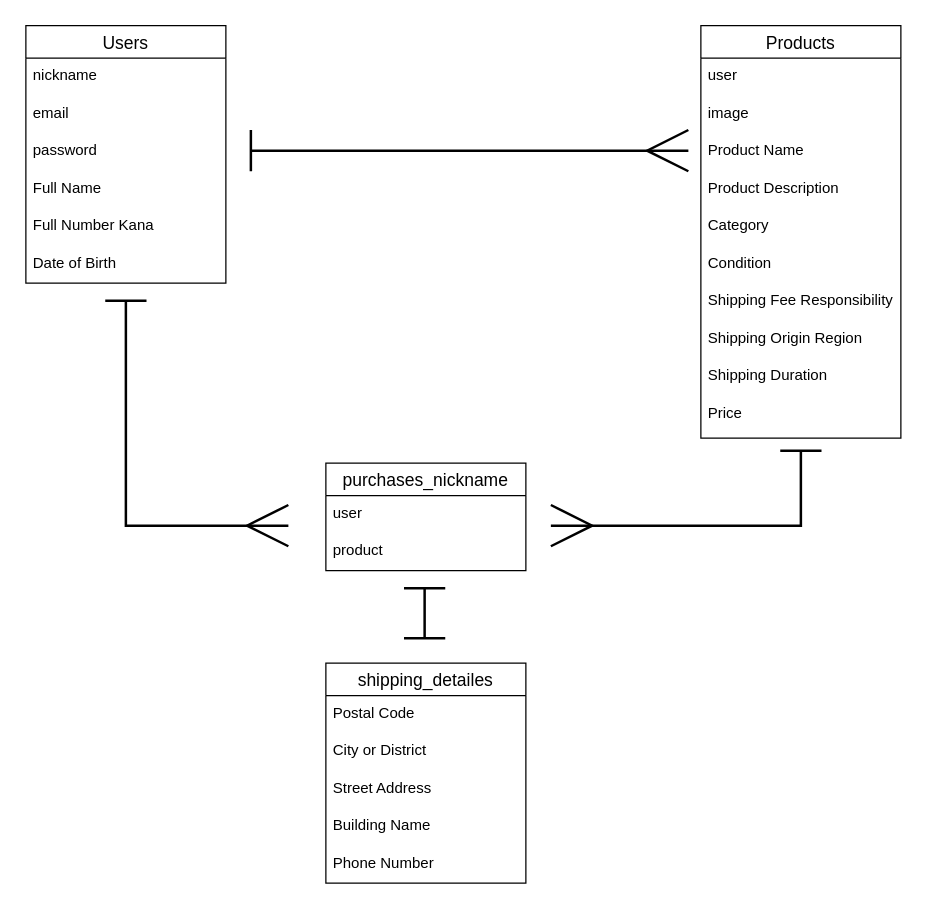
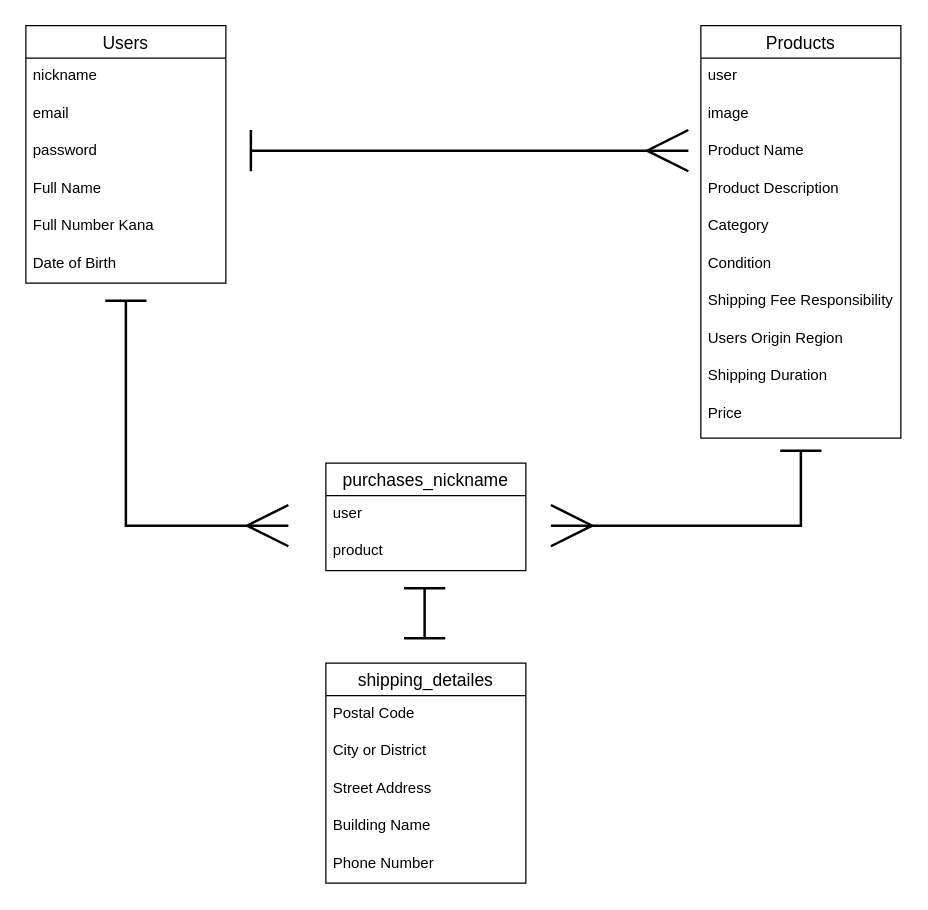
(786, 338) -> (778, 338)
